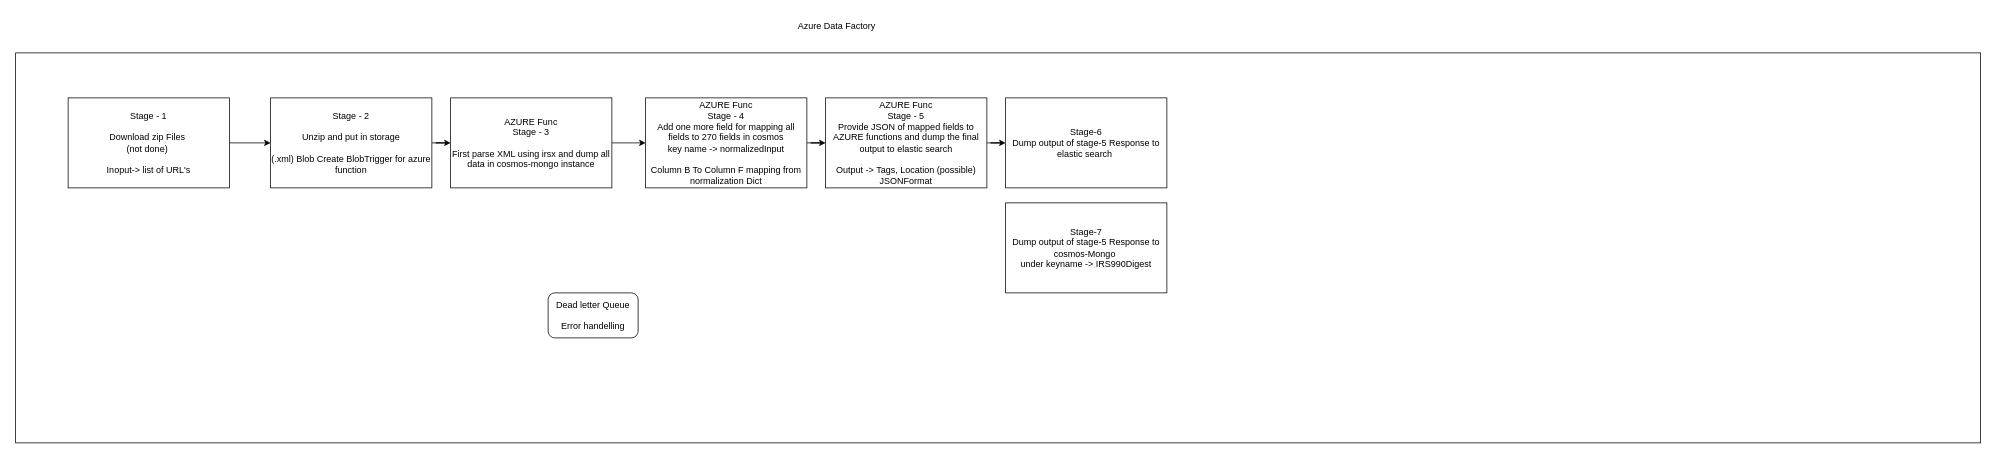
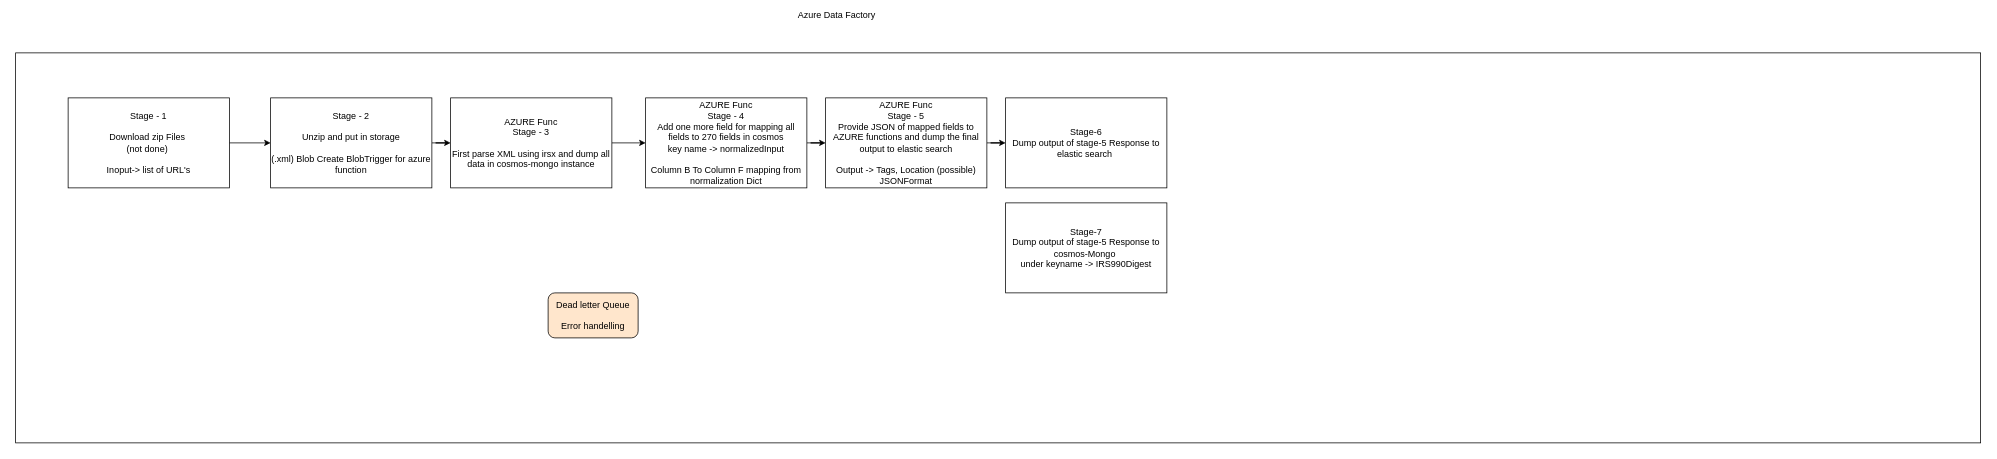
(837, 27) -> (837, 15)
(593, 315) -> (593, 315)
